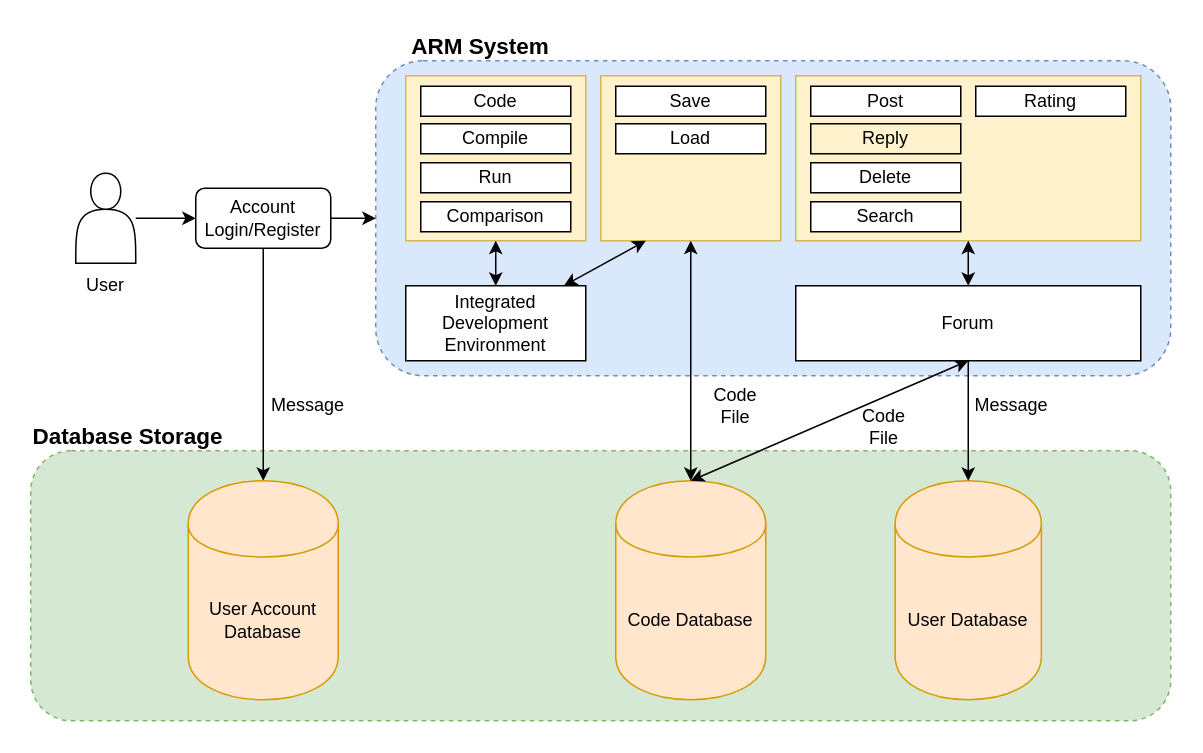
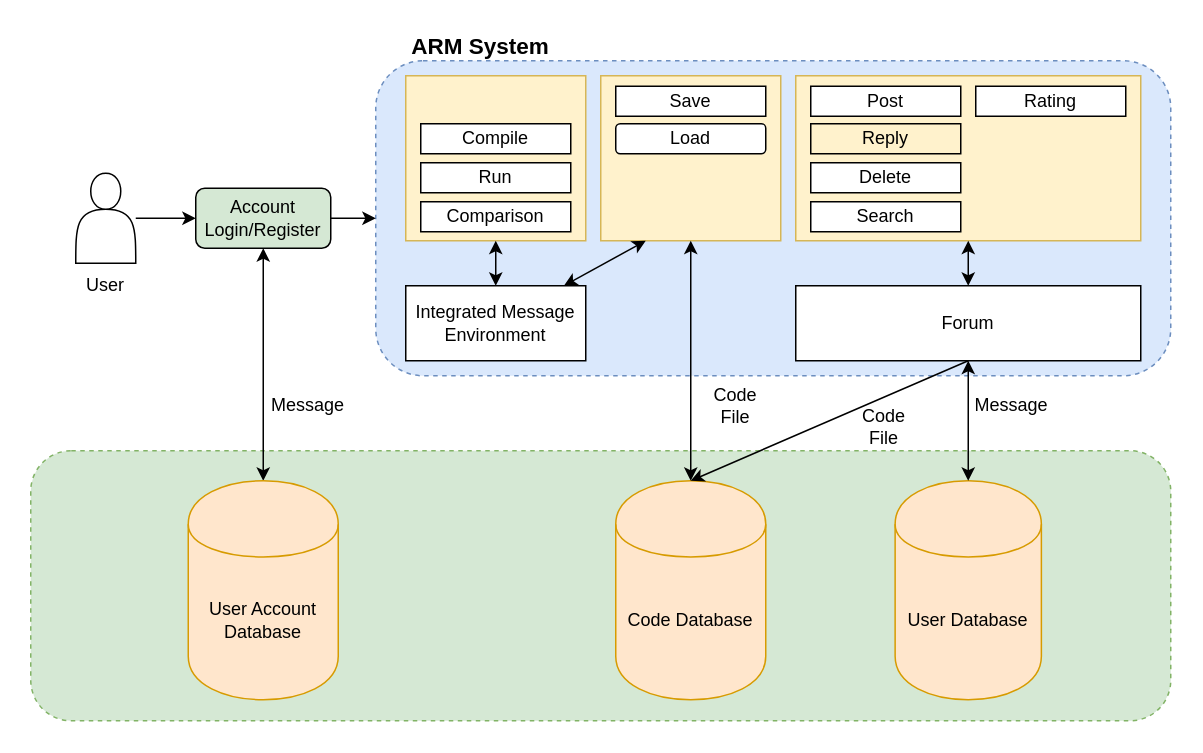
(496, 101) -> none
(691, 139) -> (691, 139)
(263, 218) -> (263, 218)
(263, 255) -> (263, 260)
(496, 323) -> (496, 323)
(958, 365) -> (961, 364)
(968, 368) -> (968, 372)
(128, 436) -> none
